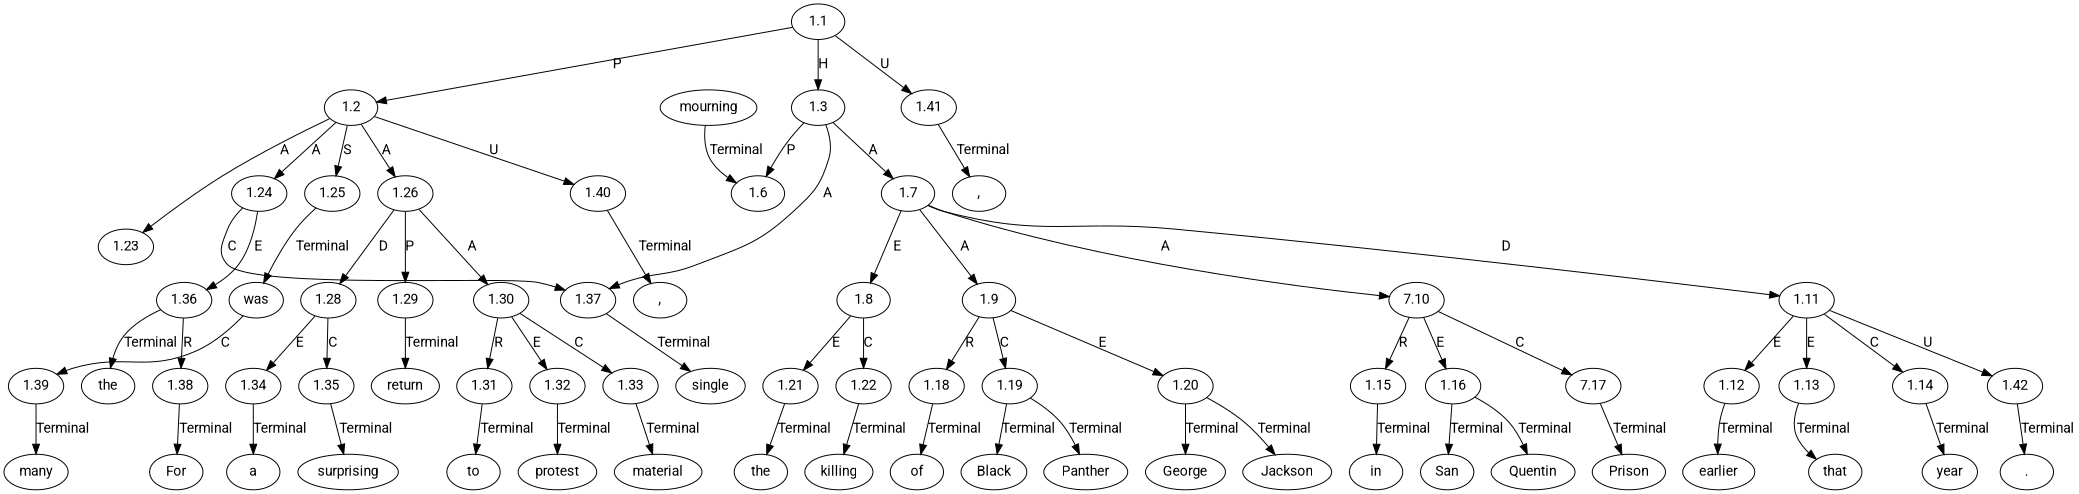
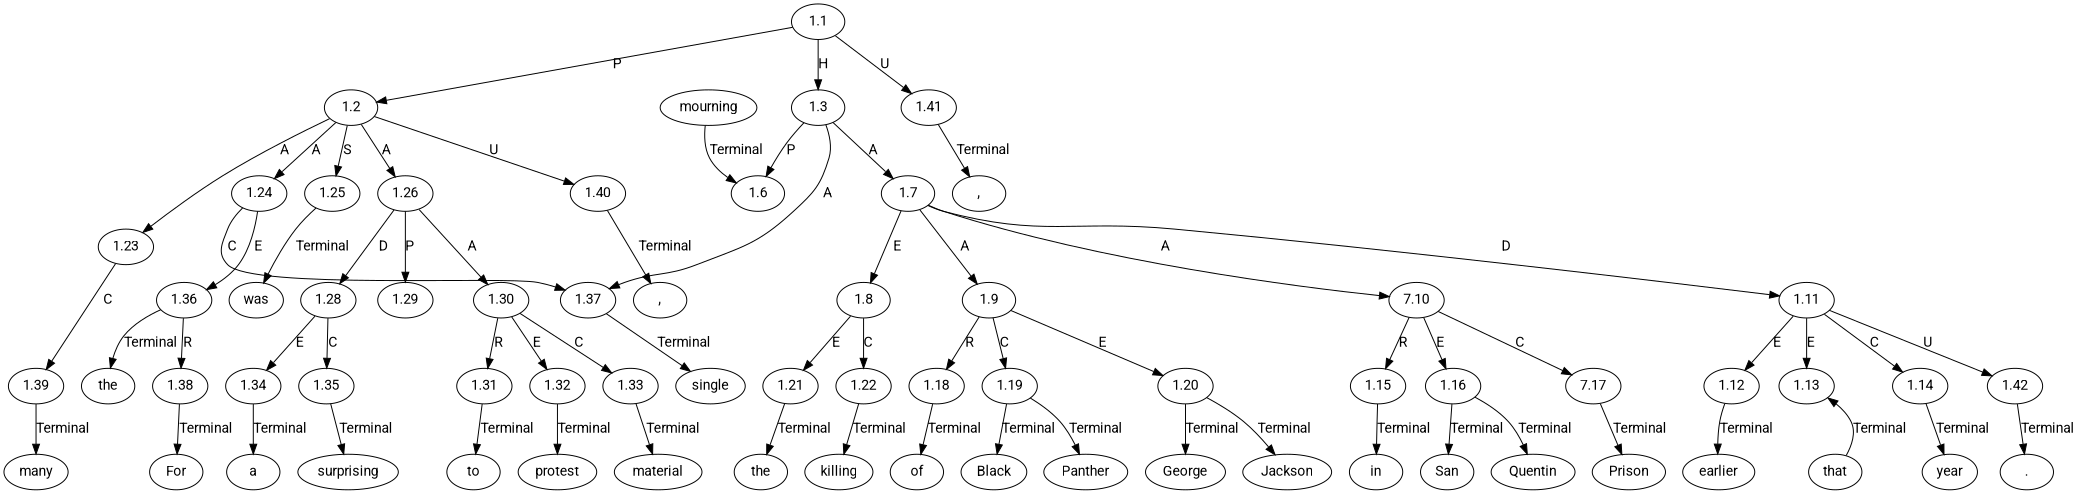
(161, 361) -> (84, 312)
(405, 386) -> none
(1795, 430) -> (1853, 427)
